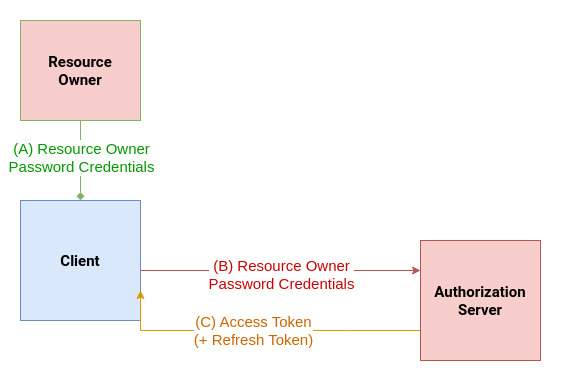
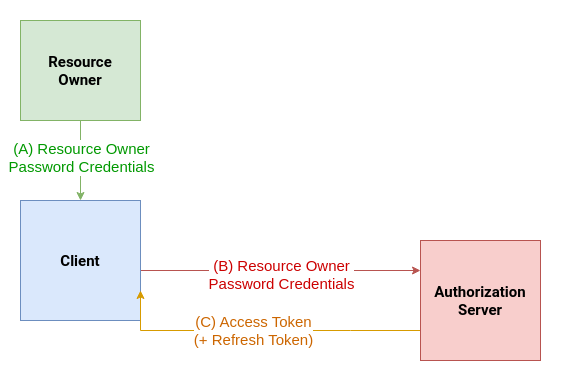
(81, 71) -> (81, 71)
(81, 192) -> (81, 192)
